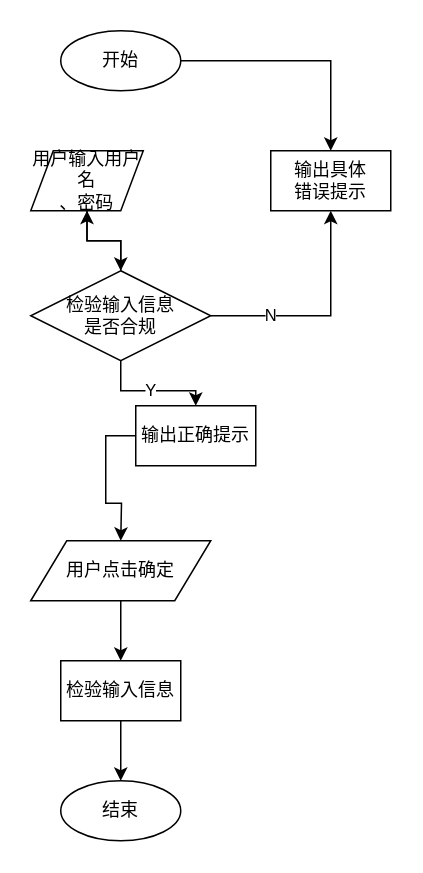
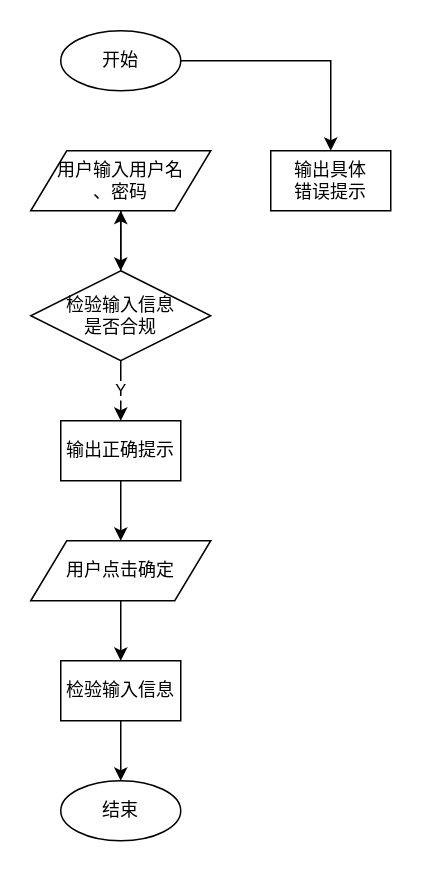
(87, 181) -> (121, 181)
(318, 316) -> none
(196, 436) -> (121, 451)
